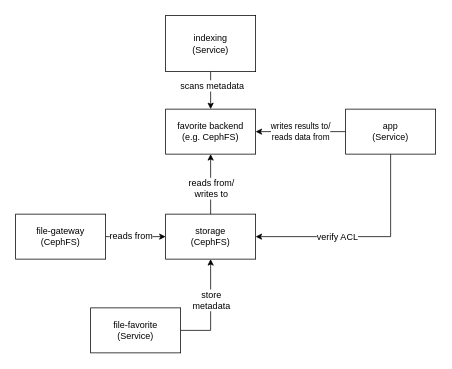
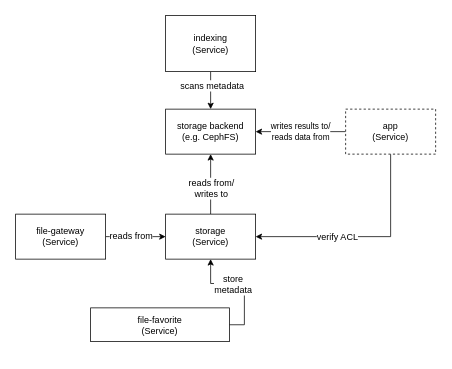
(210, 132) -> (210, 132)
(390, 132) -> (390, 132)
(60, 237) -> (60, 237)
(210, 237) -> (210, 237)
(135, 330) -> (160, 325)
